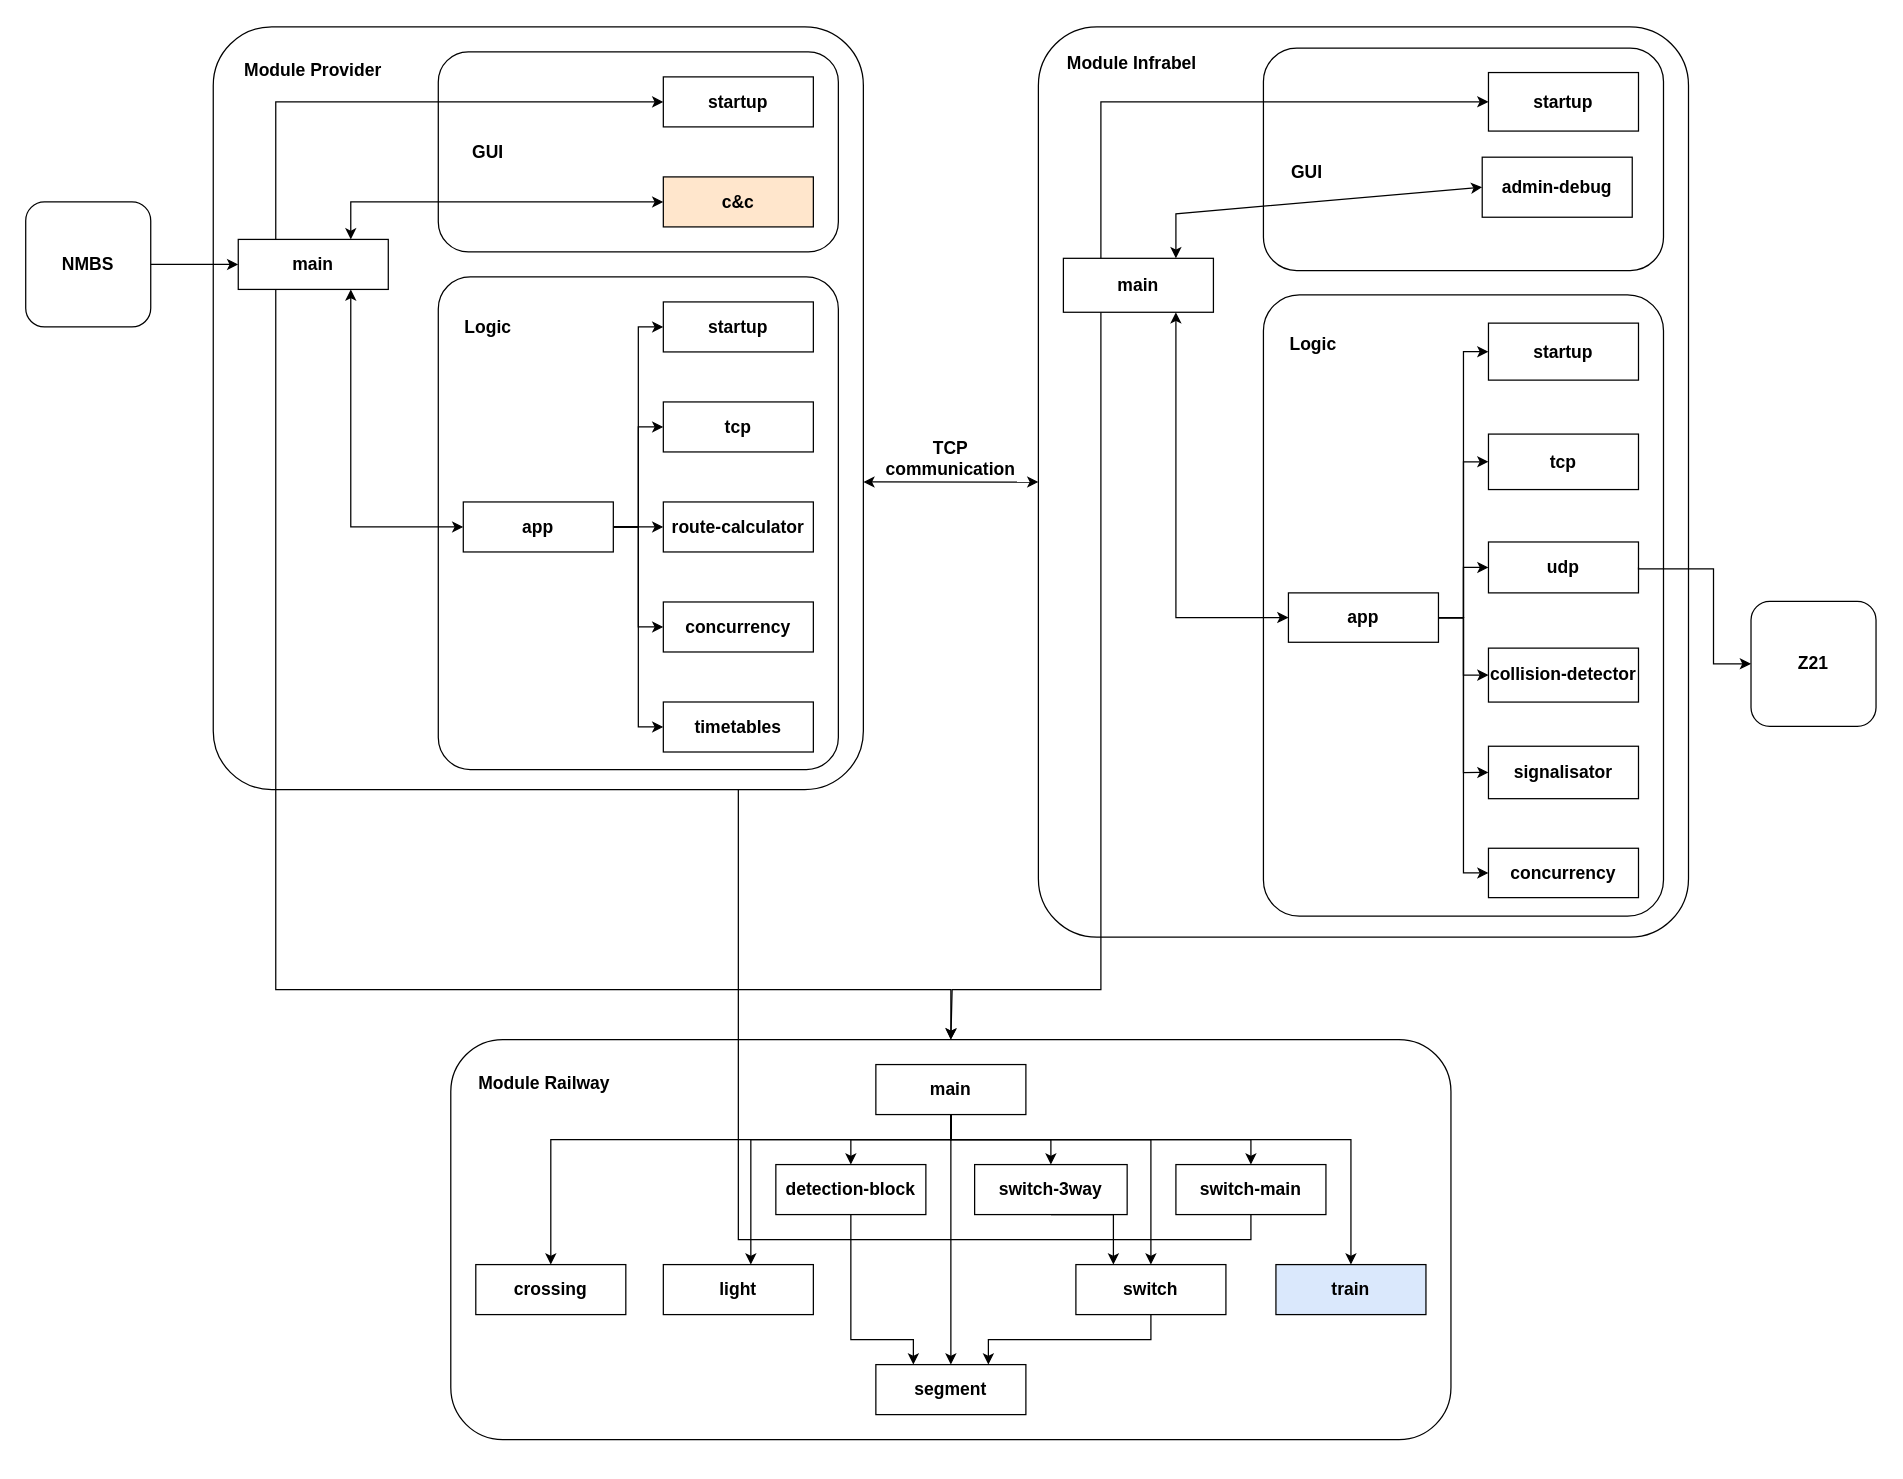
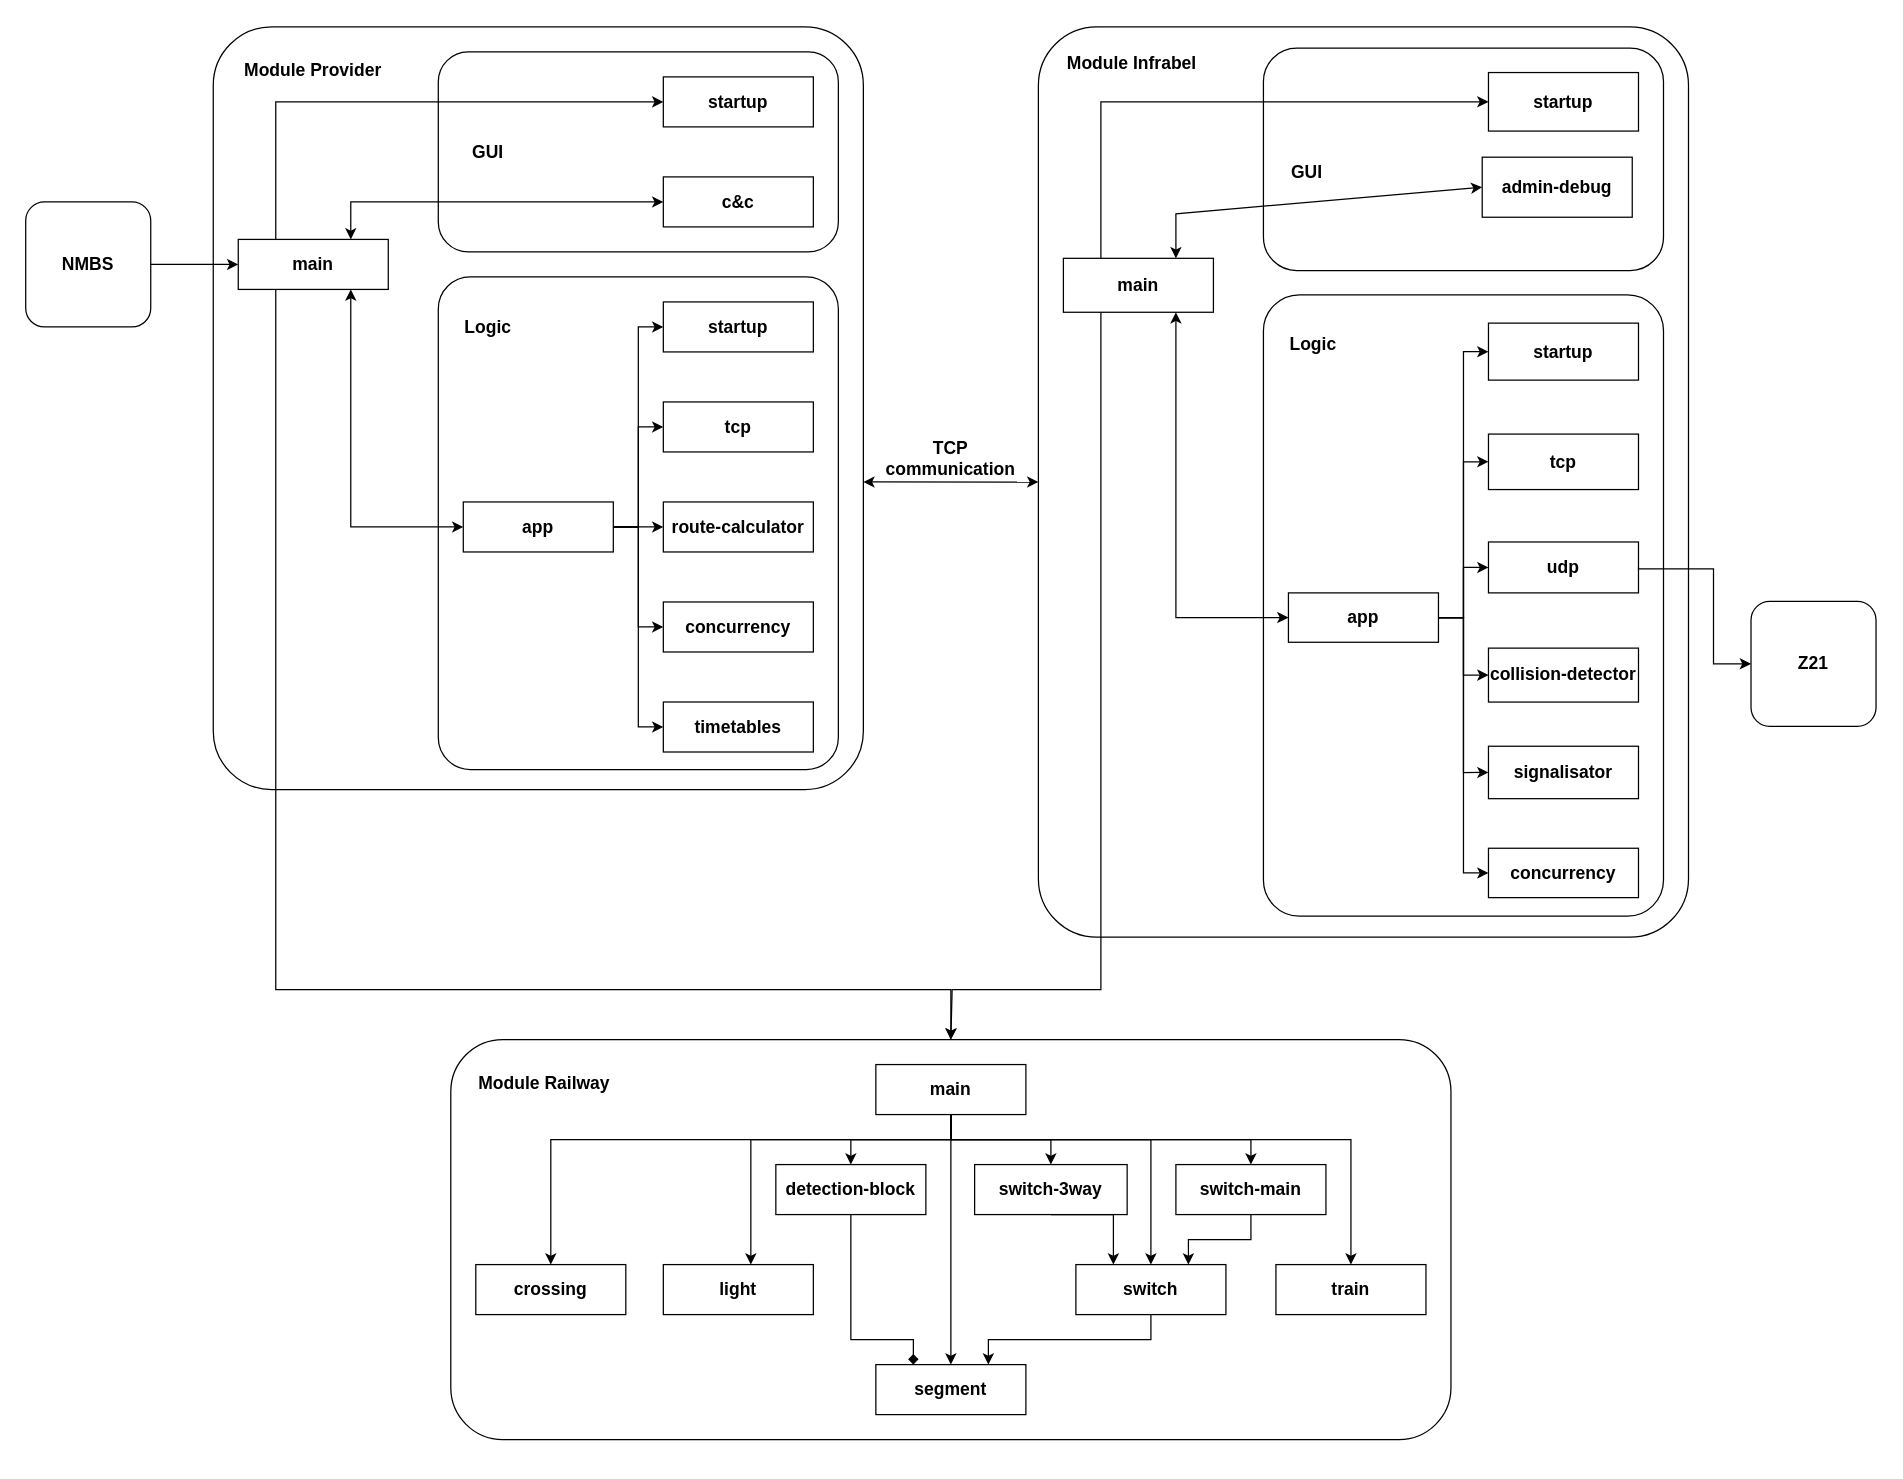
(738, 202) -> (738, 202)
(738, 1239) -> (1188, 1246)
(1351, 1289) -> (1351, 1289)
(913, 1354) -> (913, 1354)
